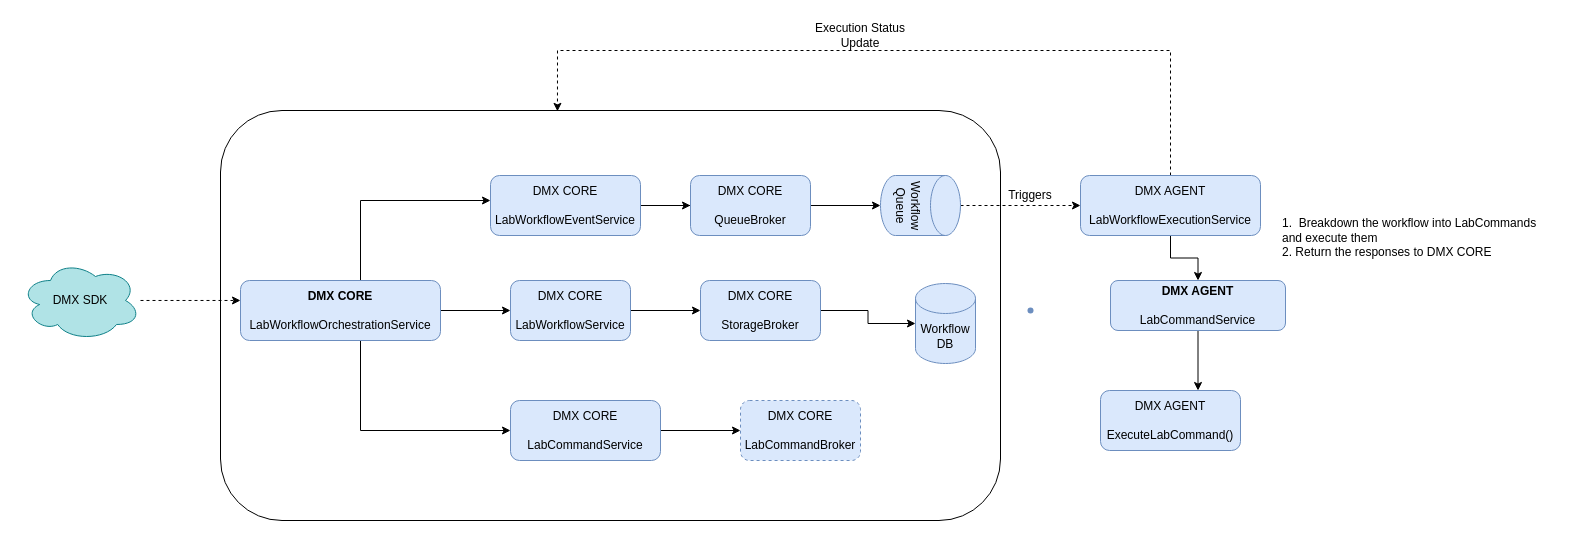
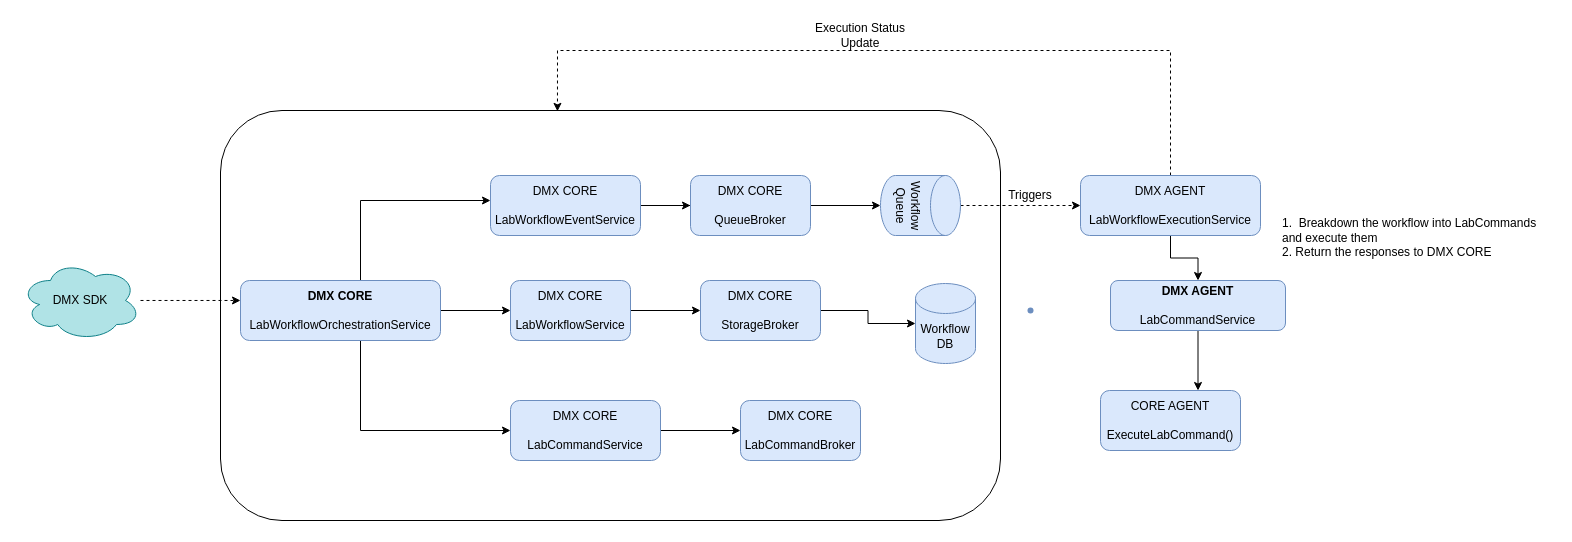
(1171, 421) -> (1171, 421)
(801, 431) -> (801, 431)
